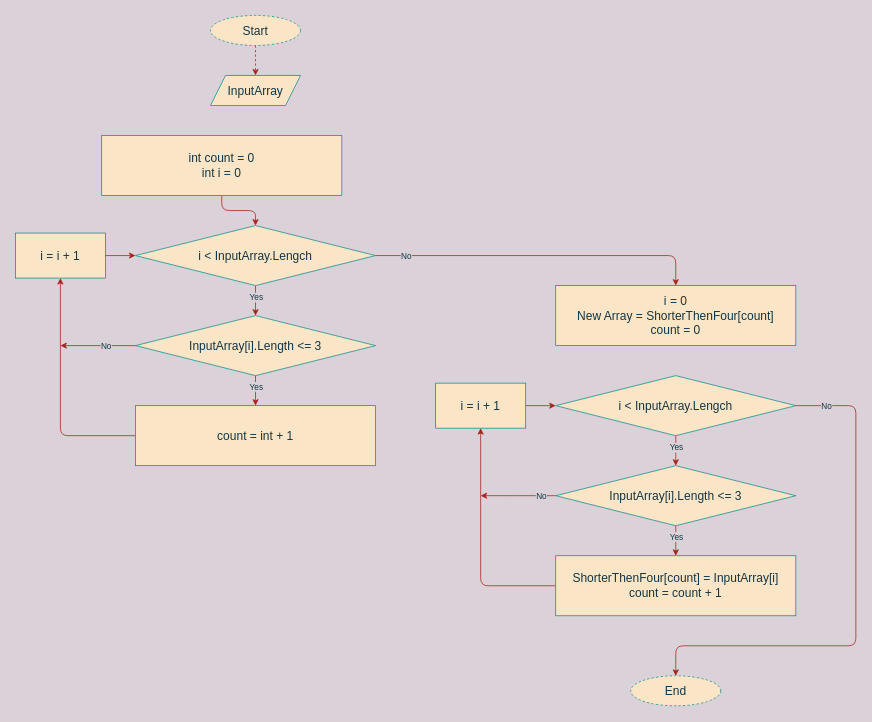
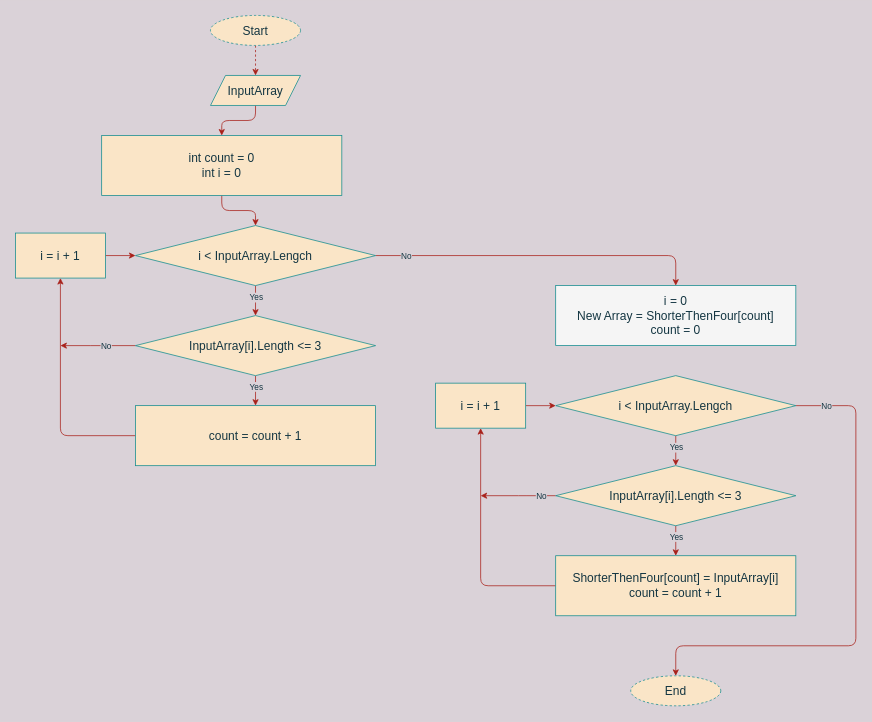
none -> (240, 120)
(675, 315) -> (675, 315)
(255, 435) -> (255, 435)
